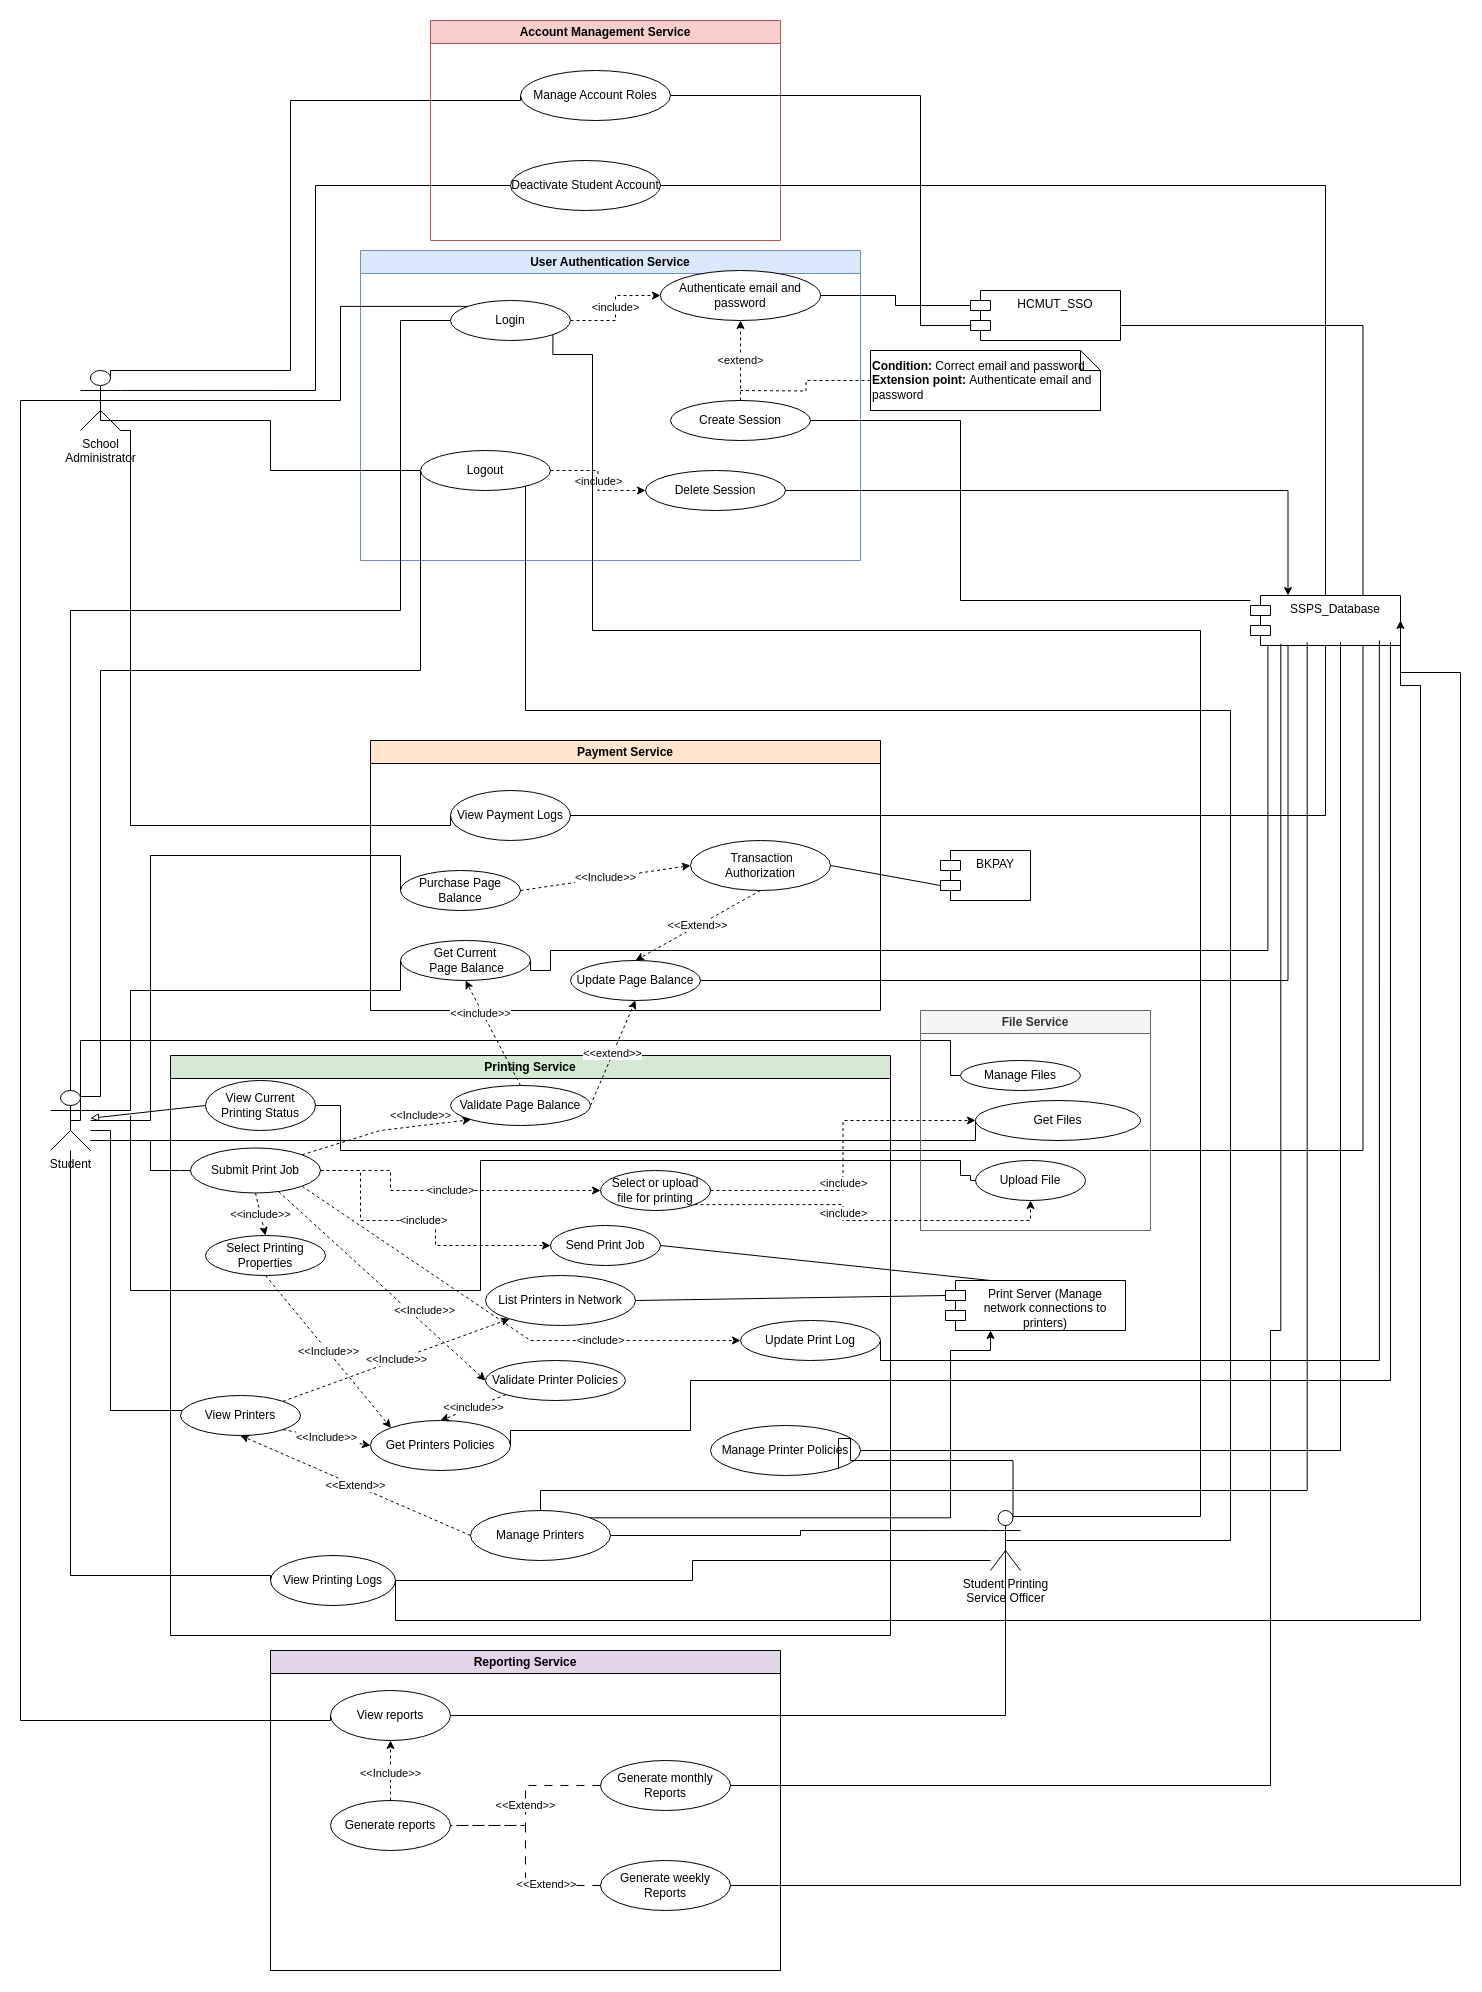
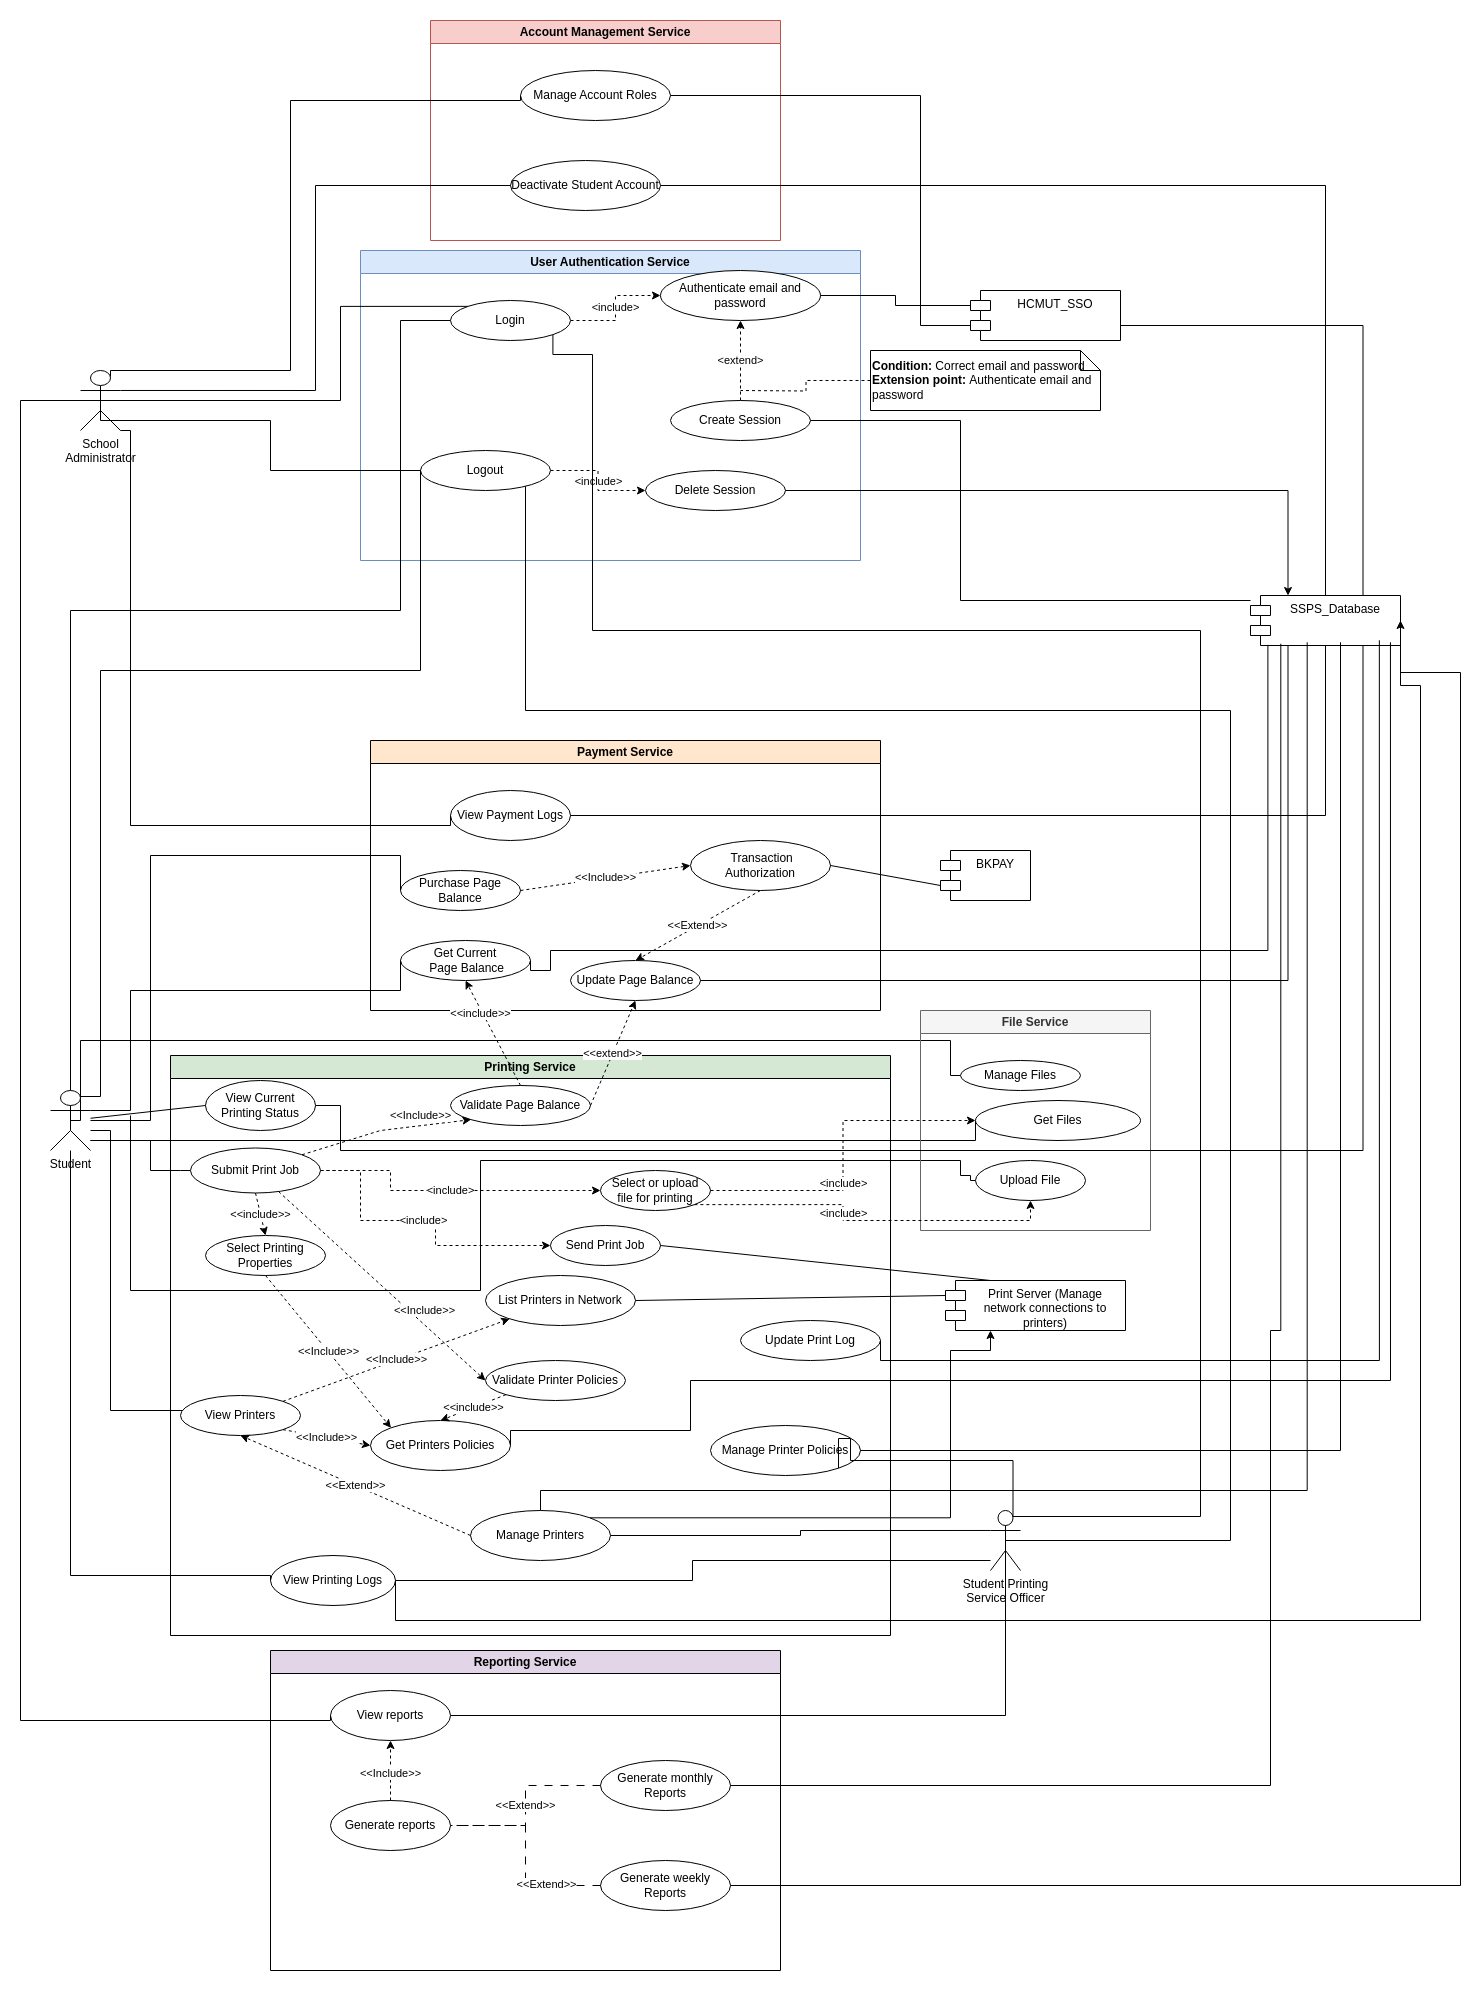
(100, 1117) -> (97, 1118)
(501, 1320) -> none
